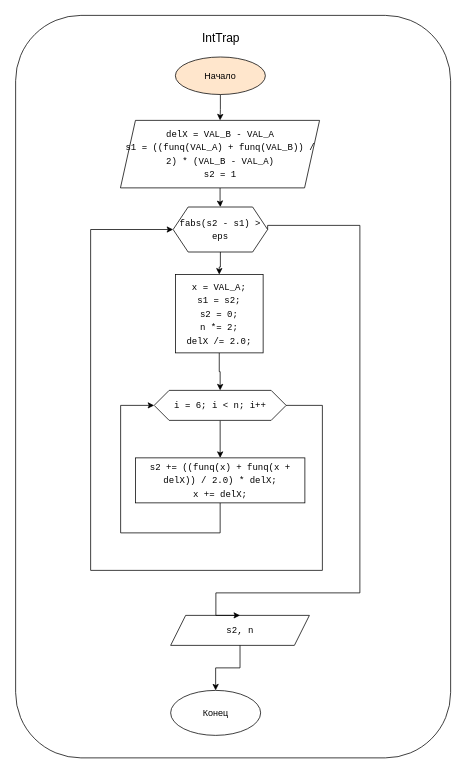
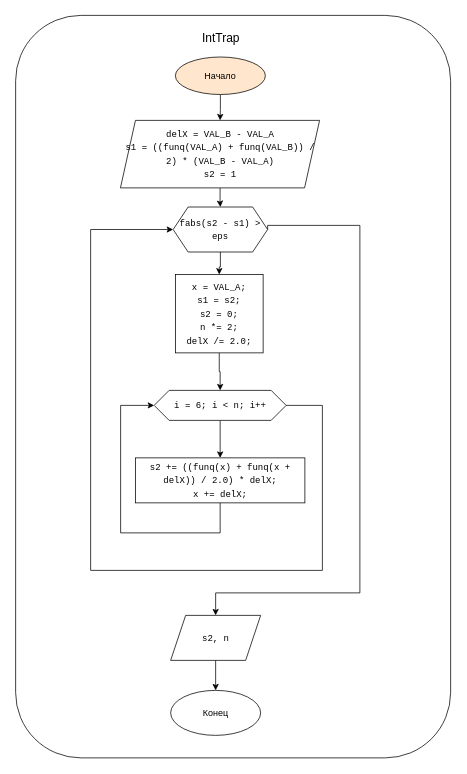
(240, 630) -> (215, 638)
